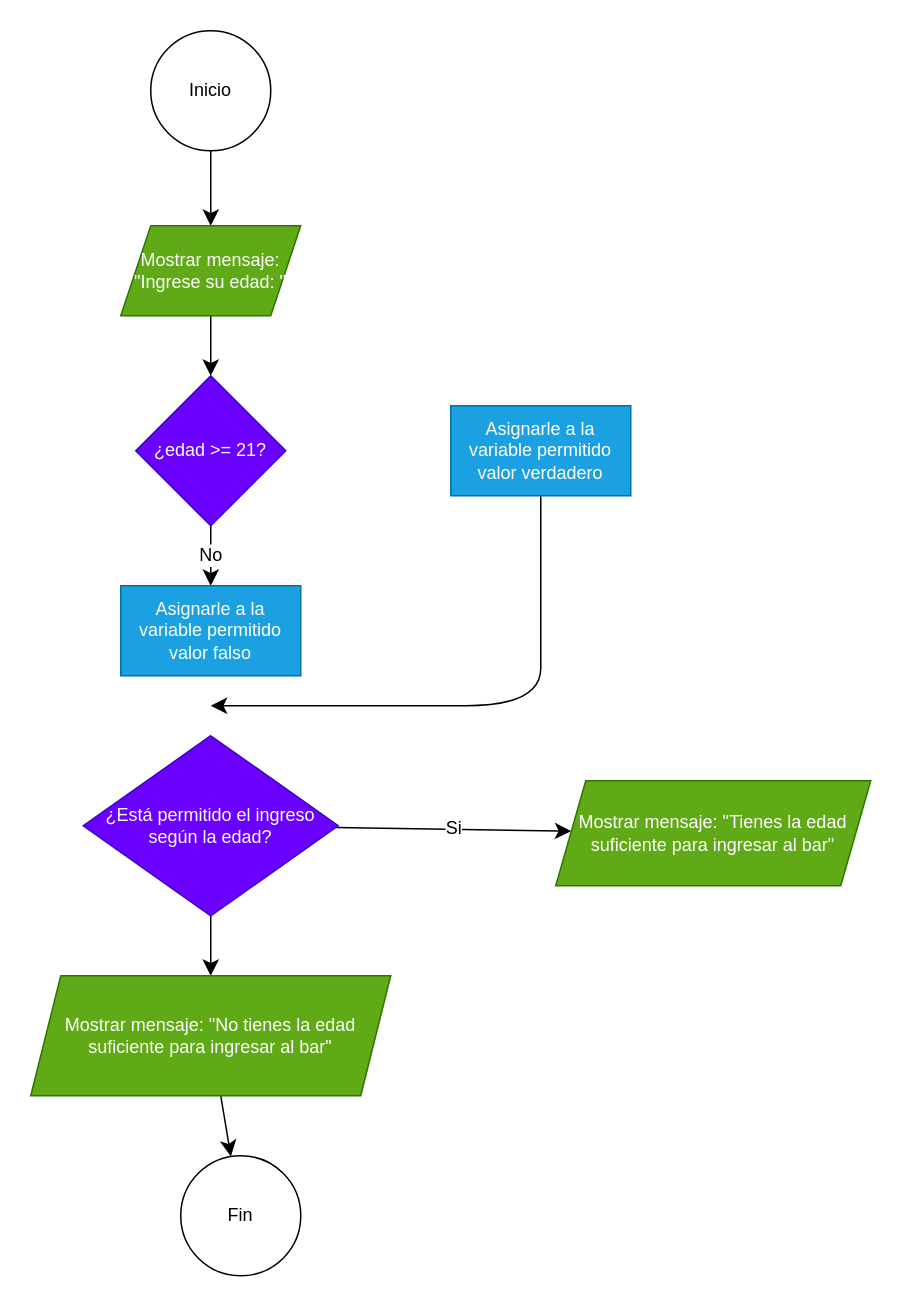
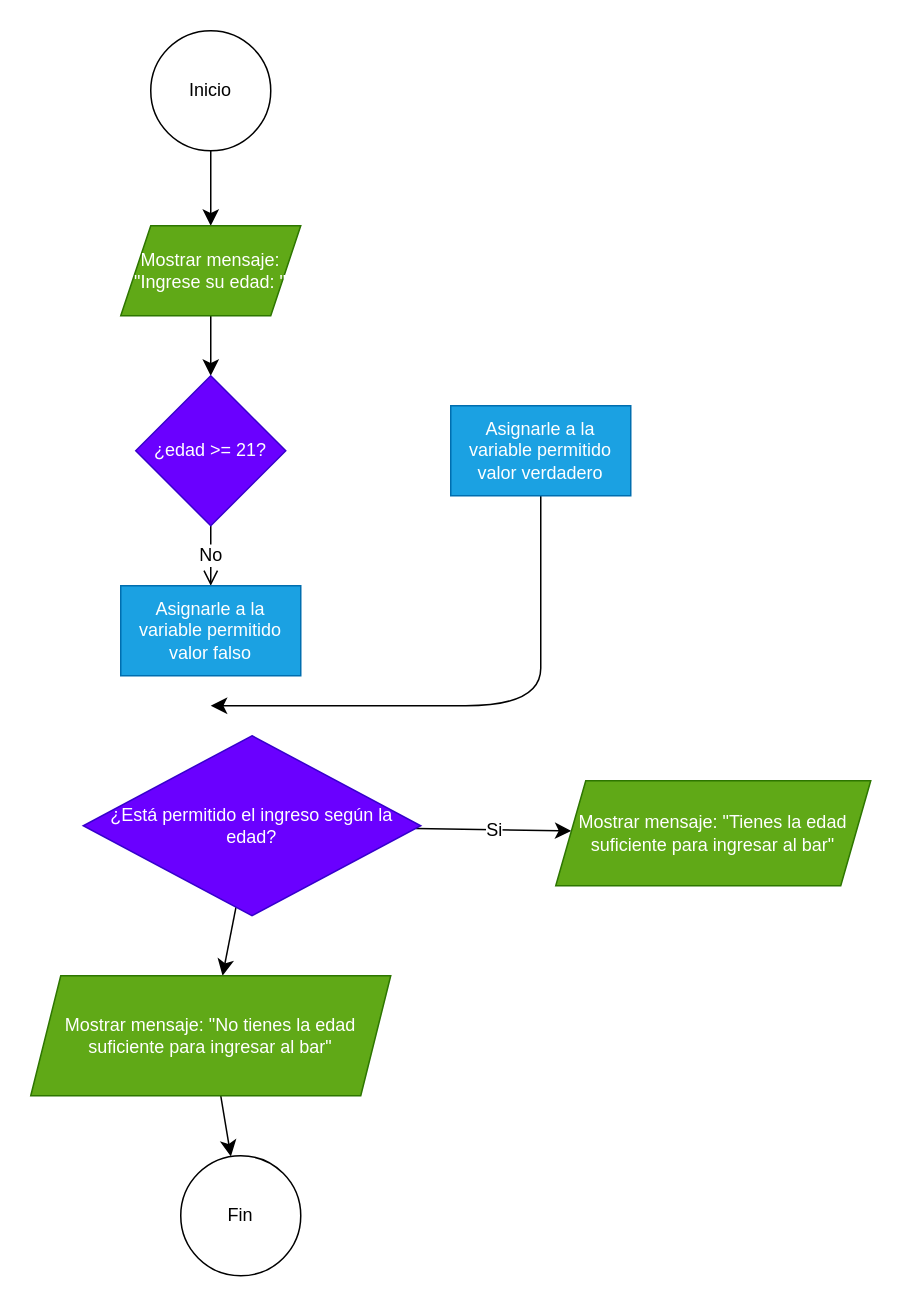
(211, 572) -> (211, 576)
(211, 826) -> (252, 826)
